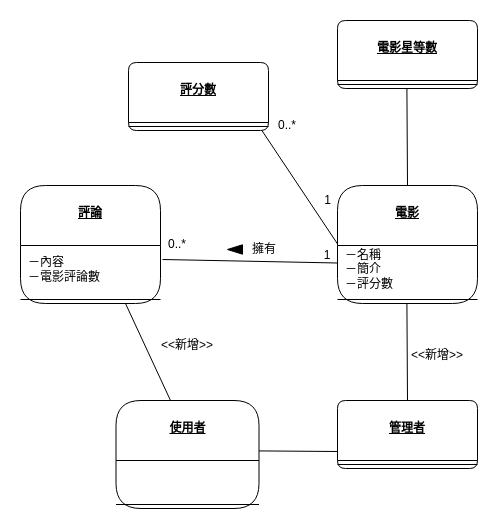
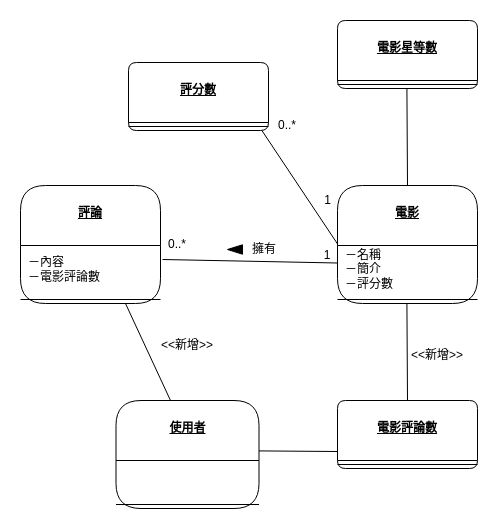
(408, 415) -> (408, 415)
